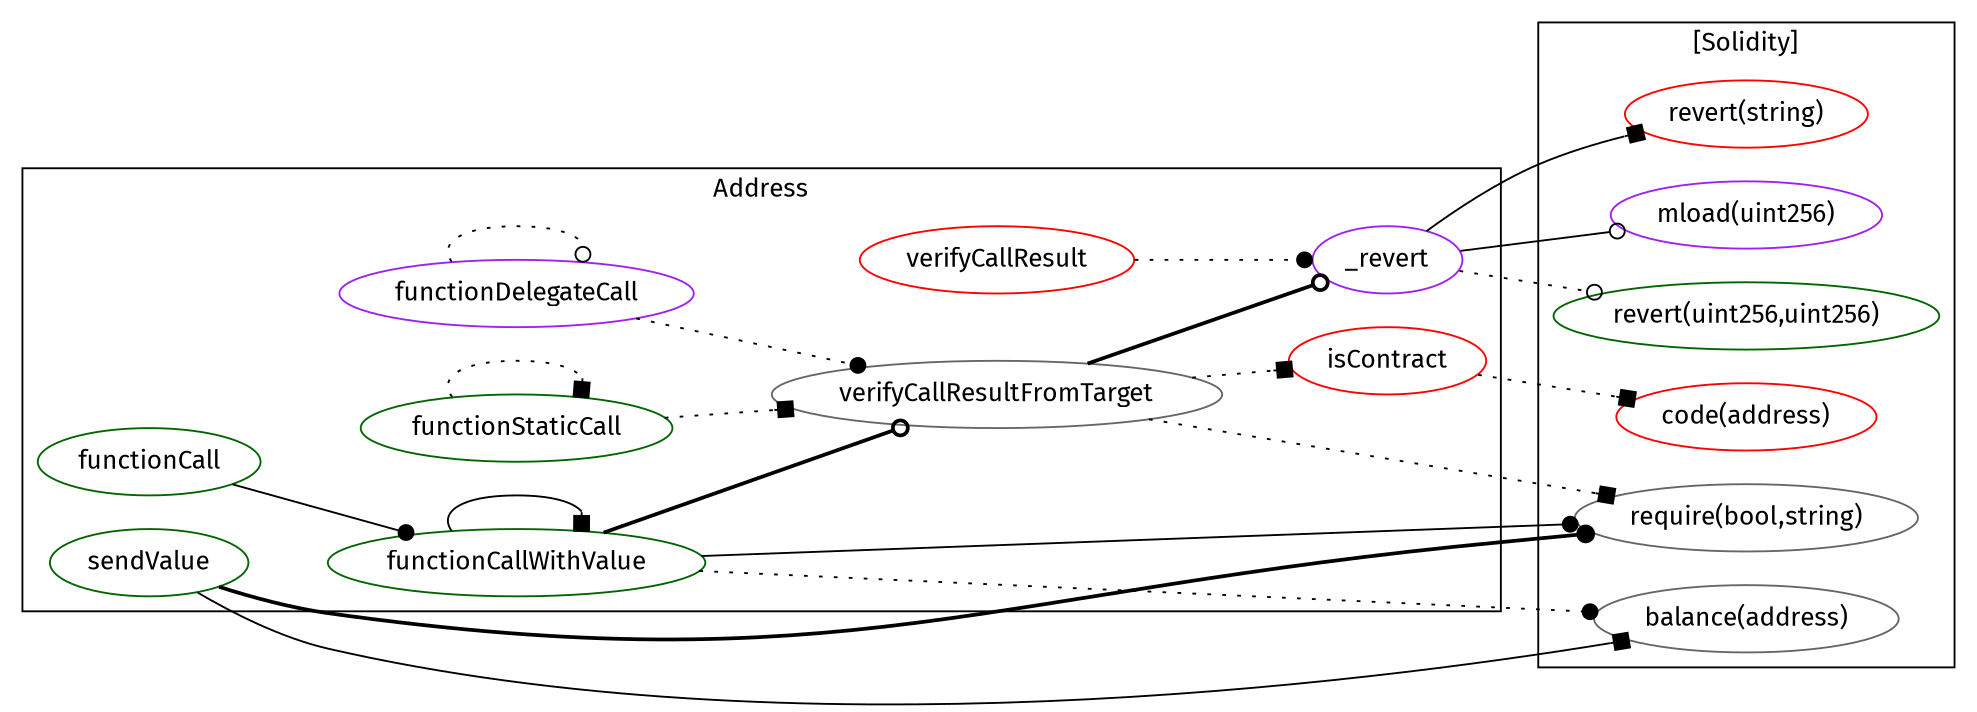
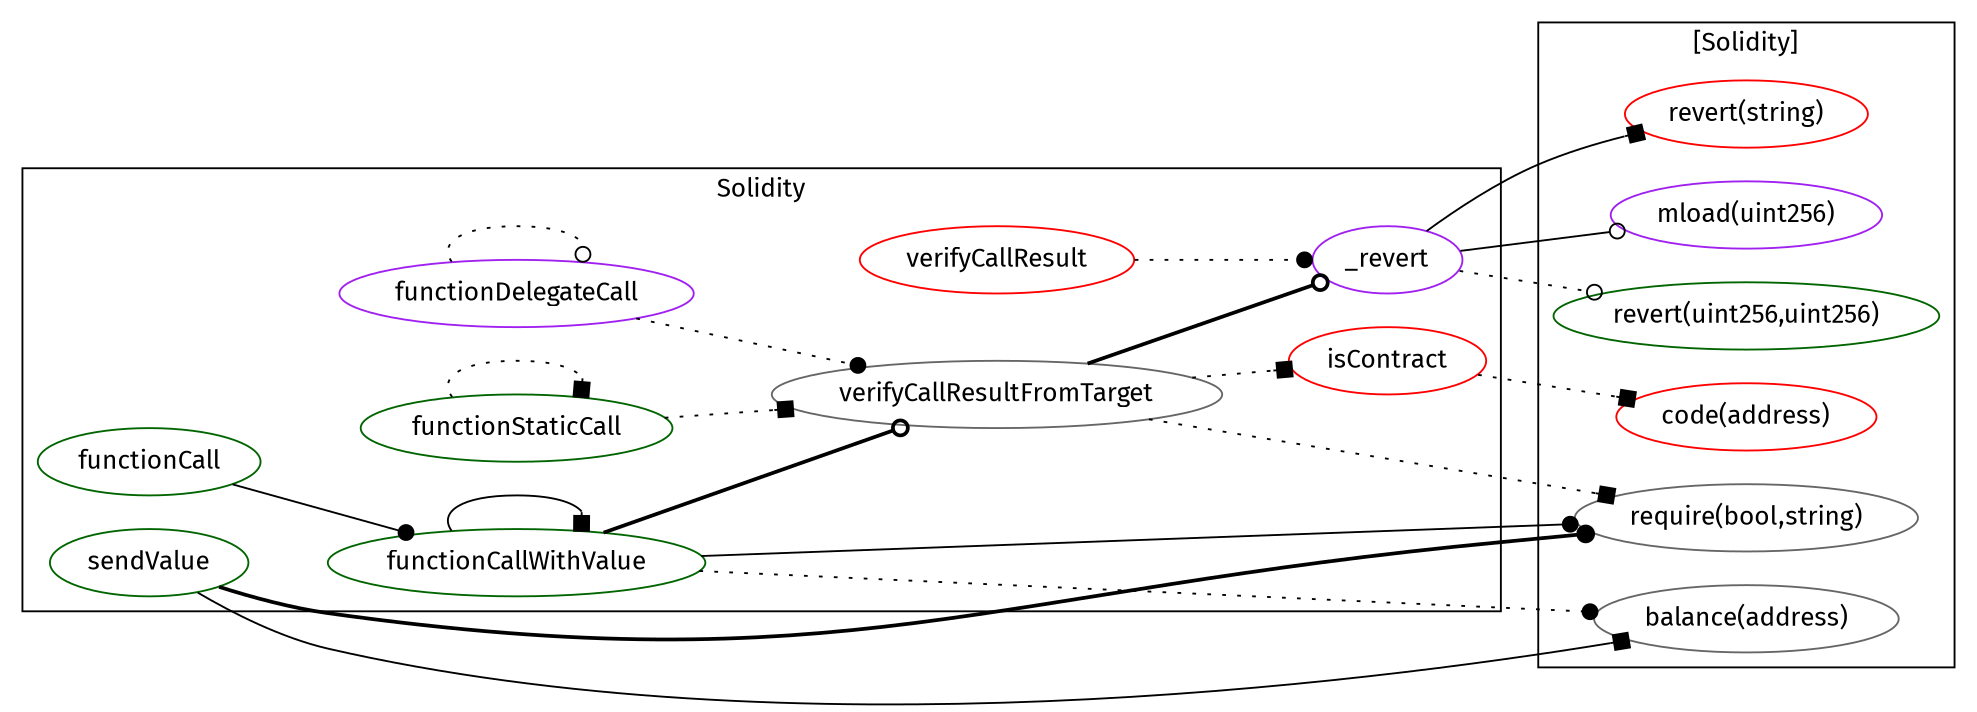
(762, 190) -> (762, 190)
